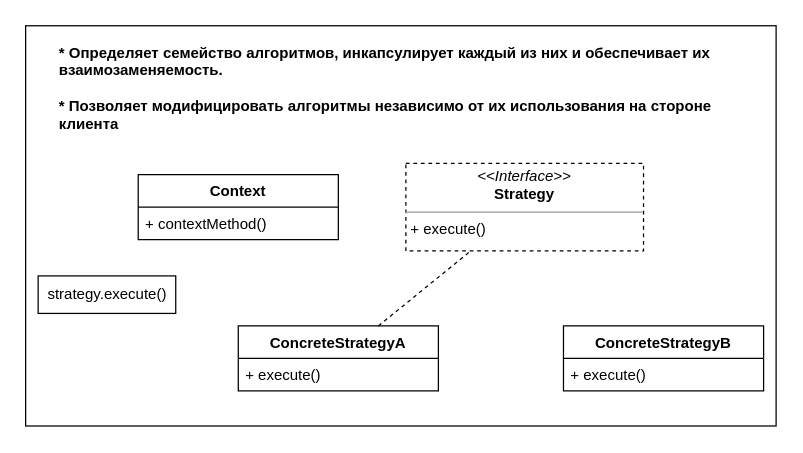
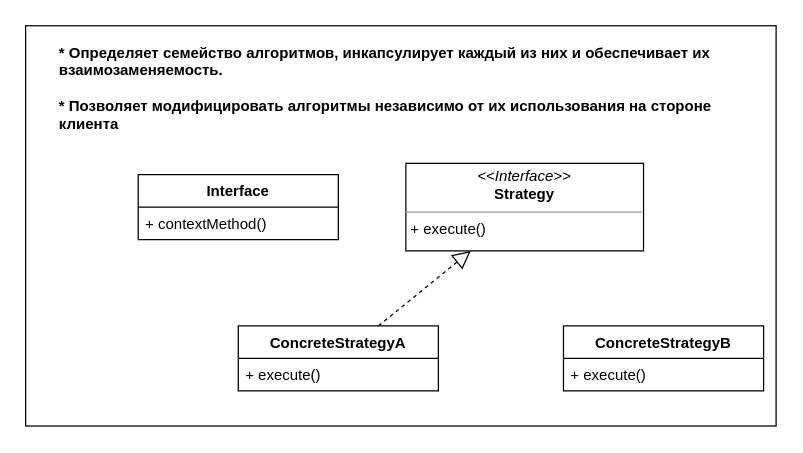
(238, 191) -> (238, 191)
(524, 207) -> (524, 207)
(463, 257) -> (456, 262)
(107, 294) -> none
